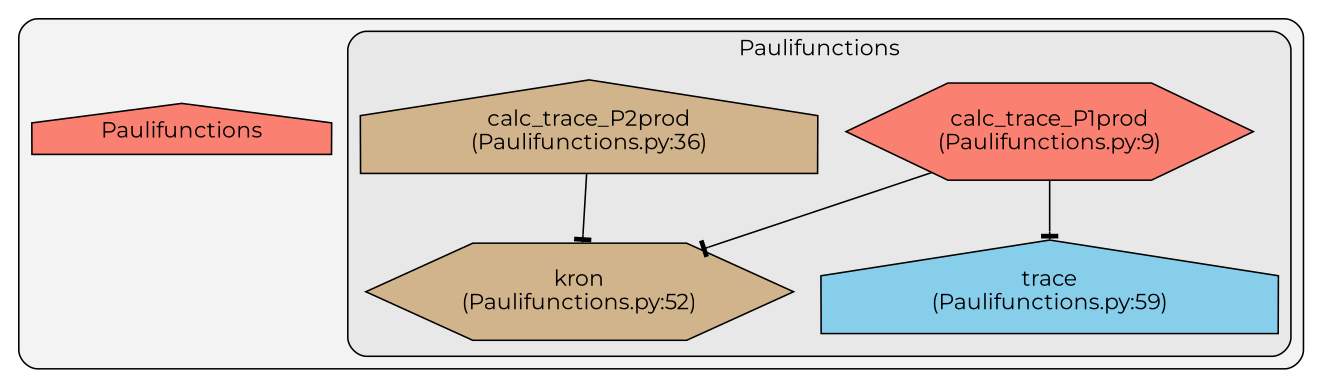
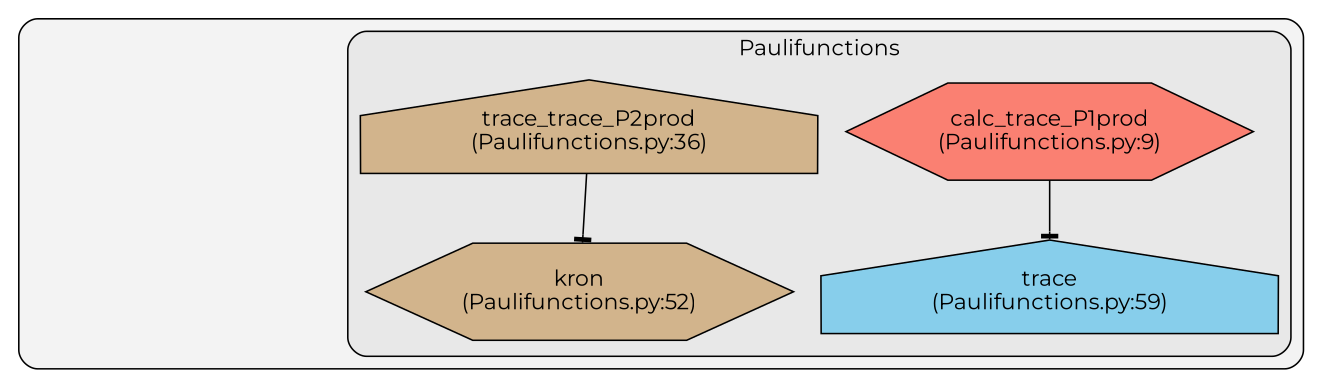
(182, 132) -> none
(589, 132) -> (589, 132)
(820, 210) -> none
